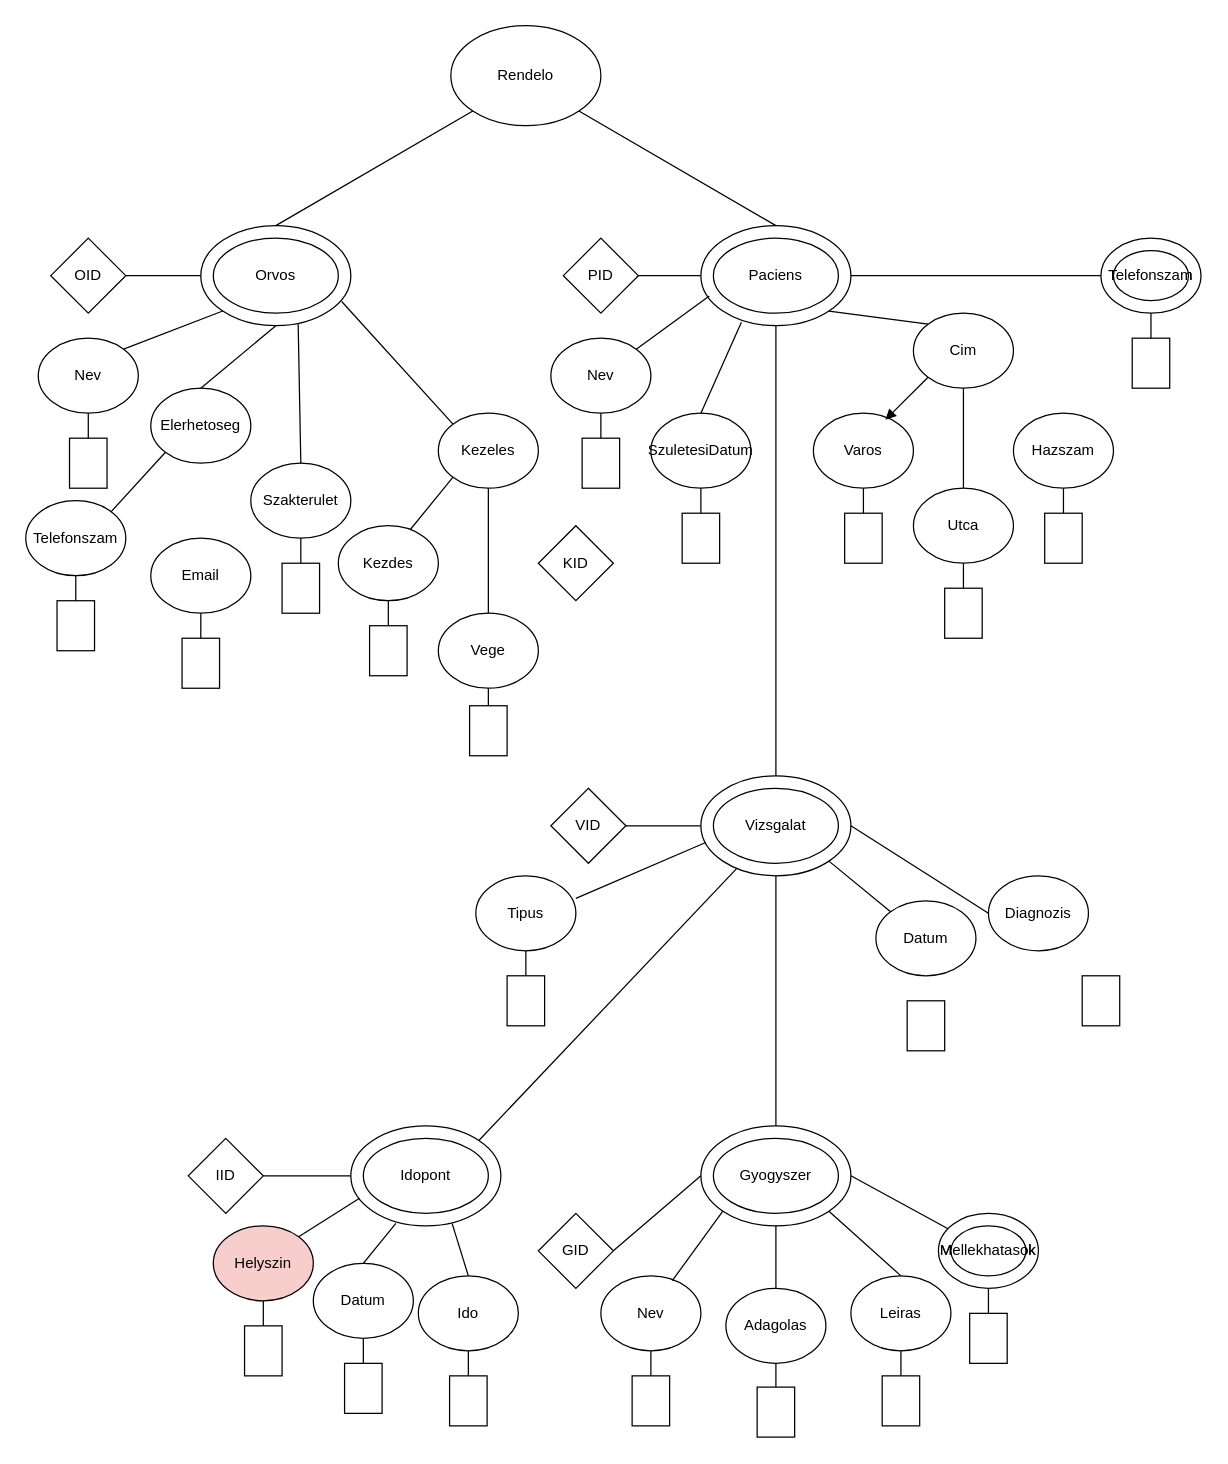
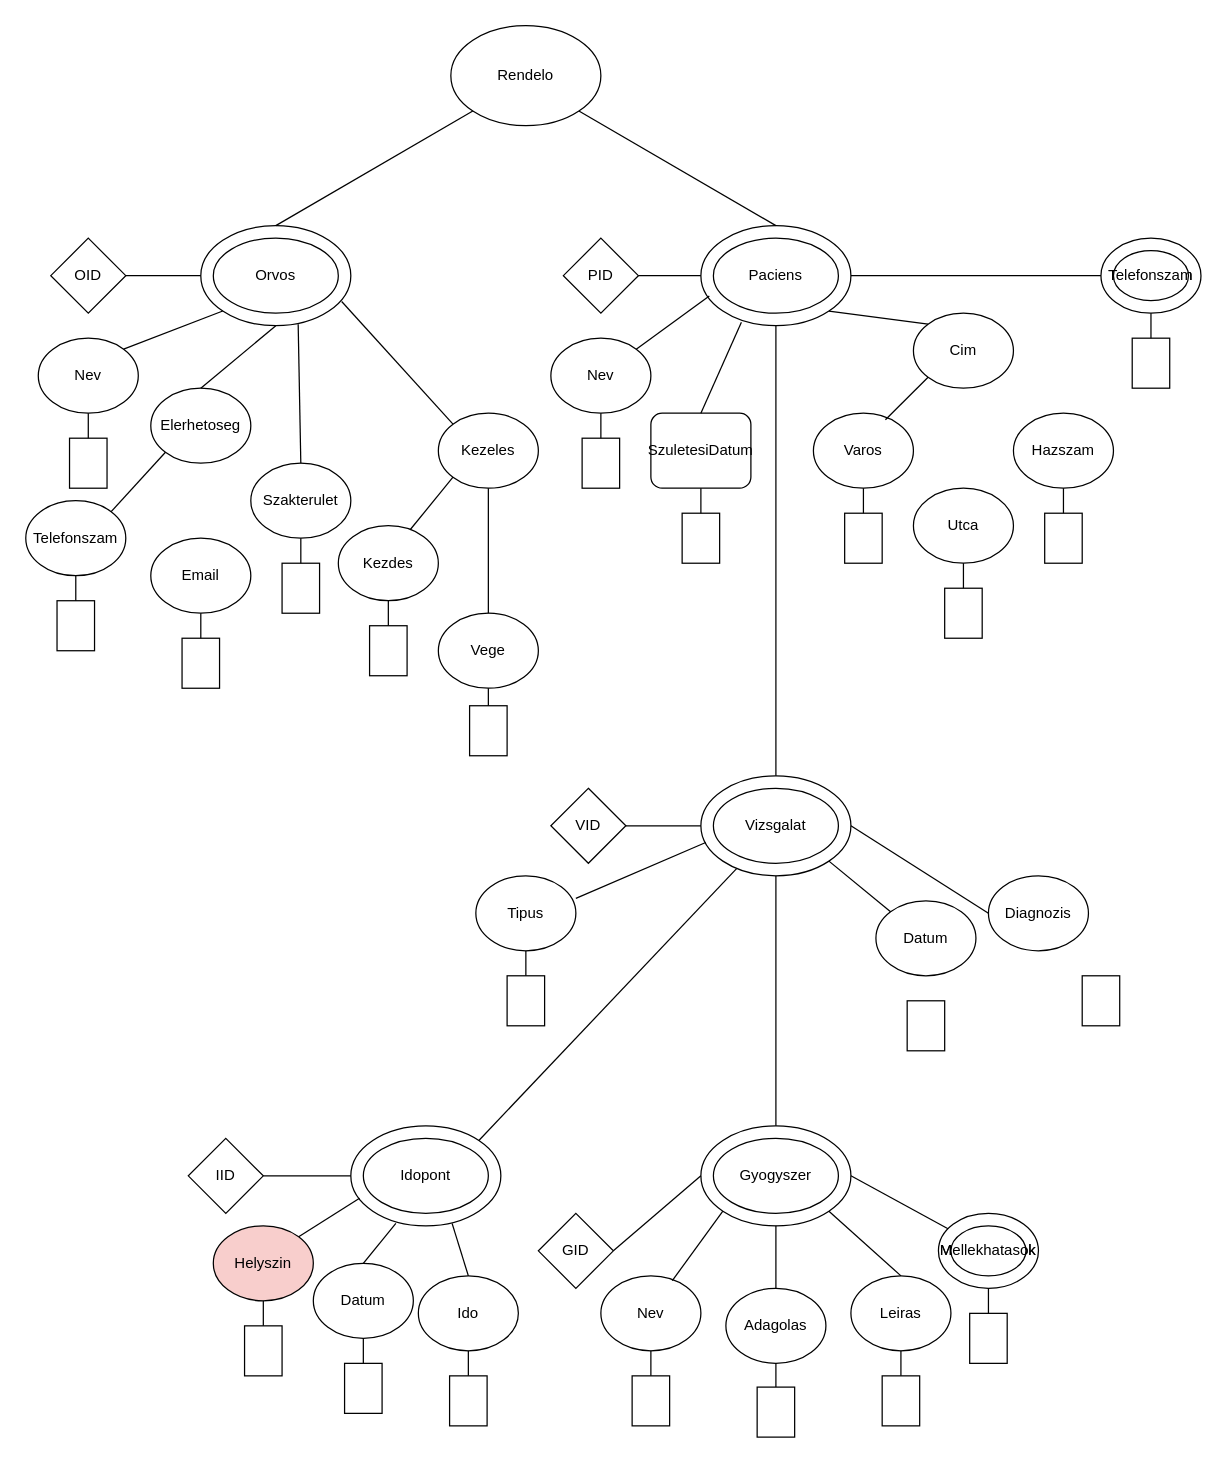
(893, 412) -> (890, 415)
(963, 438) -> none
(701, 451) -> (701, 451)
(576, 563) -> none
